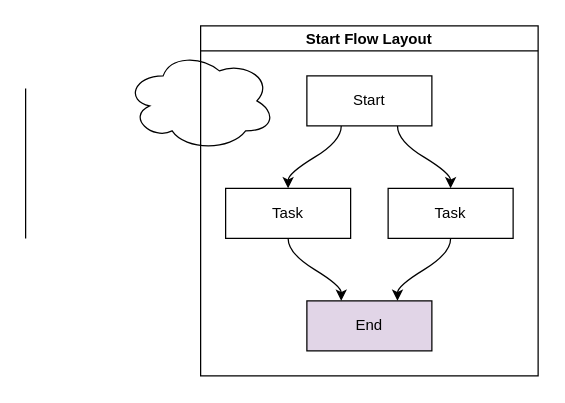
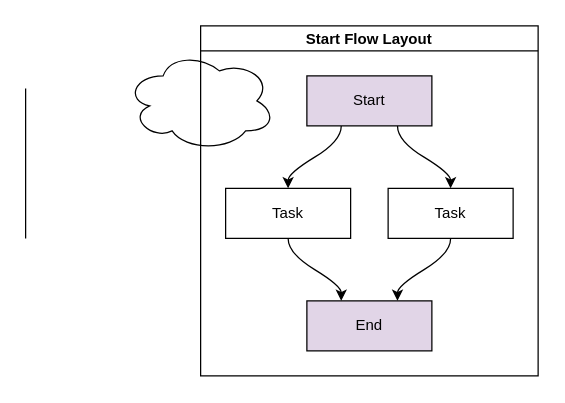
(369, 101) -> (369, 101)
